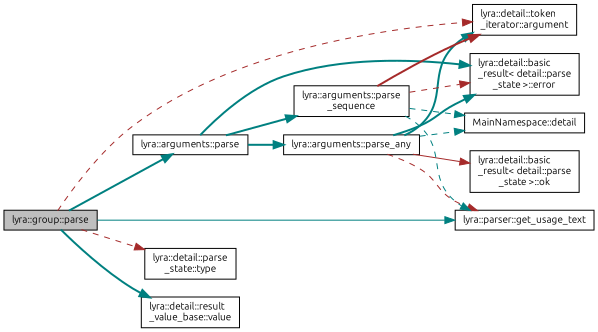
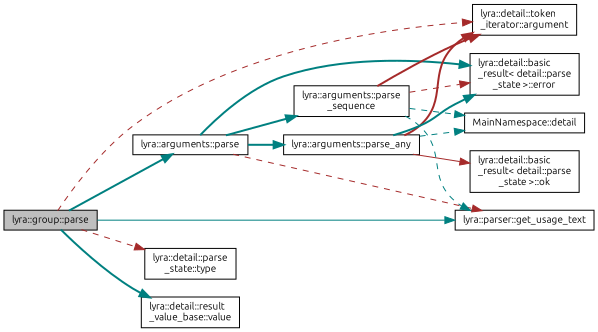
(436, 95) -> (436, 95)
(430, 177) -> (353, 181)
